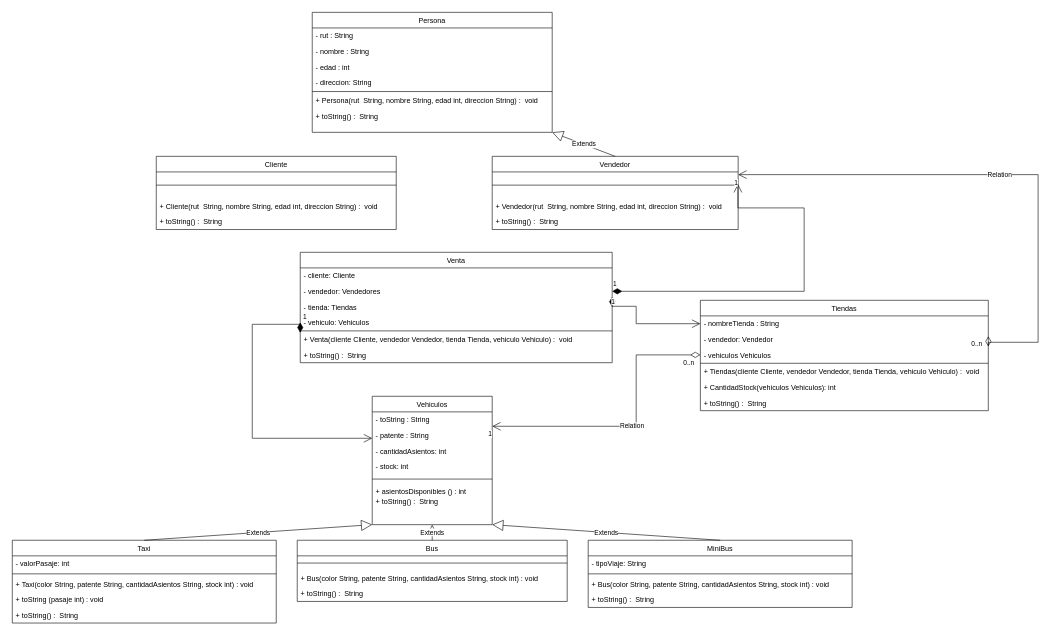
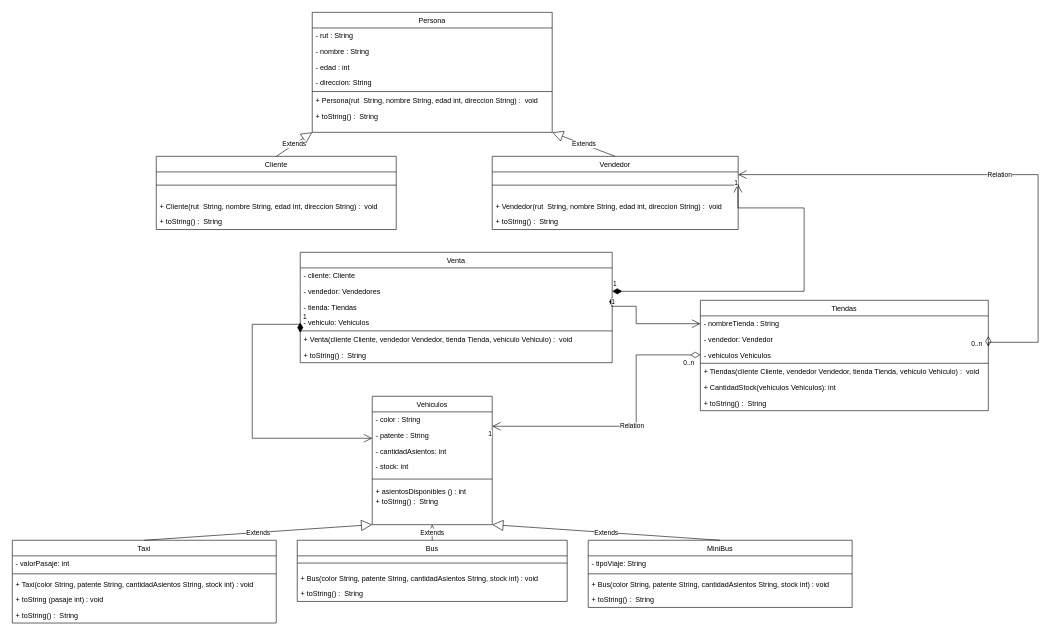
none -> (290, 147)
(408, 420) -> (402, 420)
